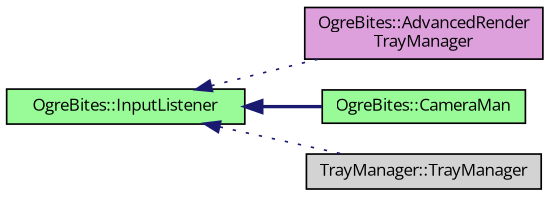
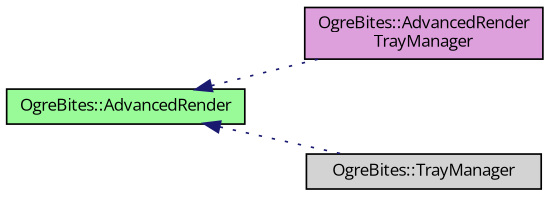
(126, 107) -> (126, 107)
(424, 107) -> none
(424, 172) -> (424, 172)
